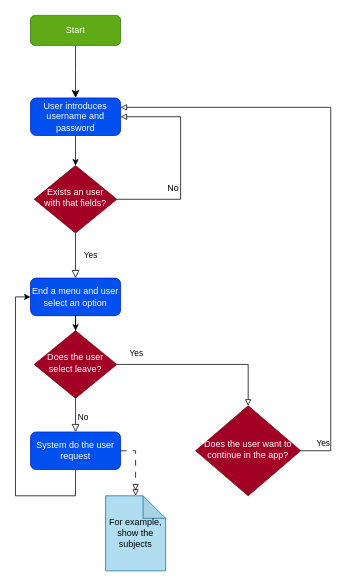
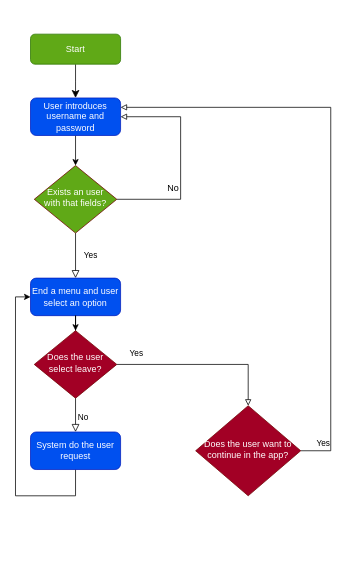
(75, 30) -> (75, 49)
(75, 199) -> (75, 199)
(135, 460) -> none
(135, 533) -> none
